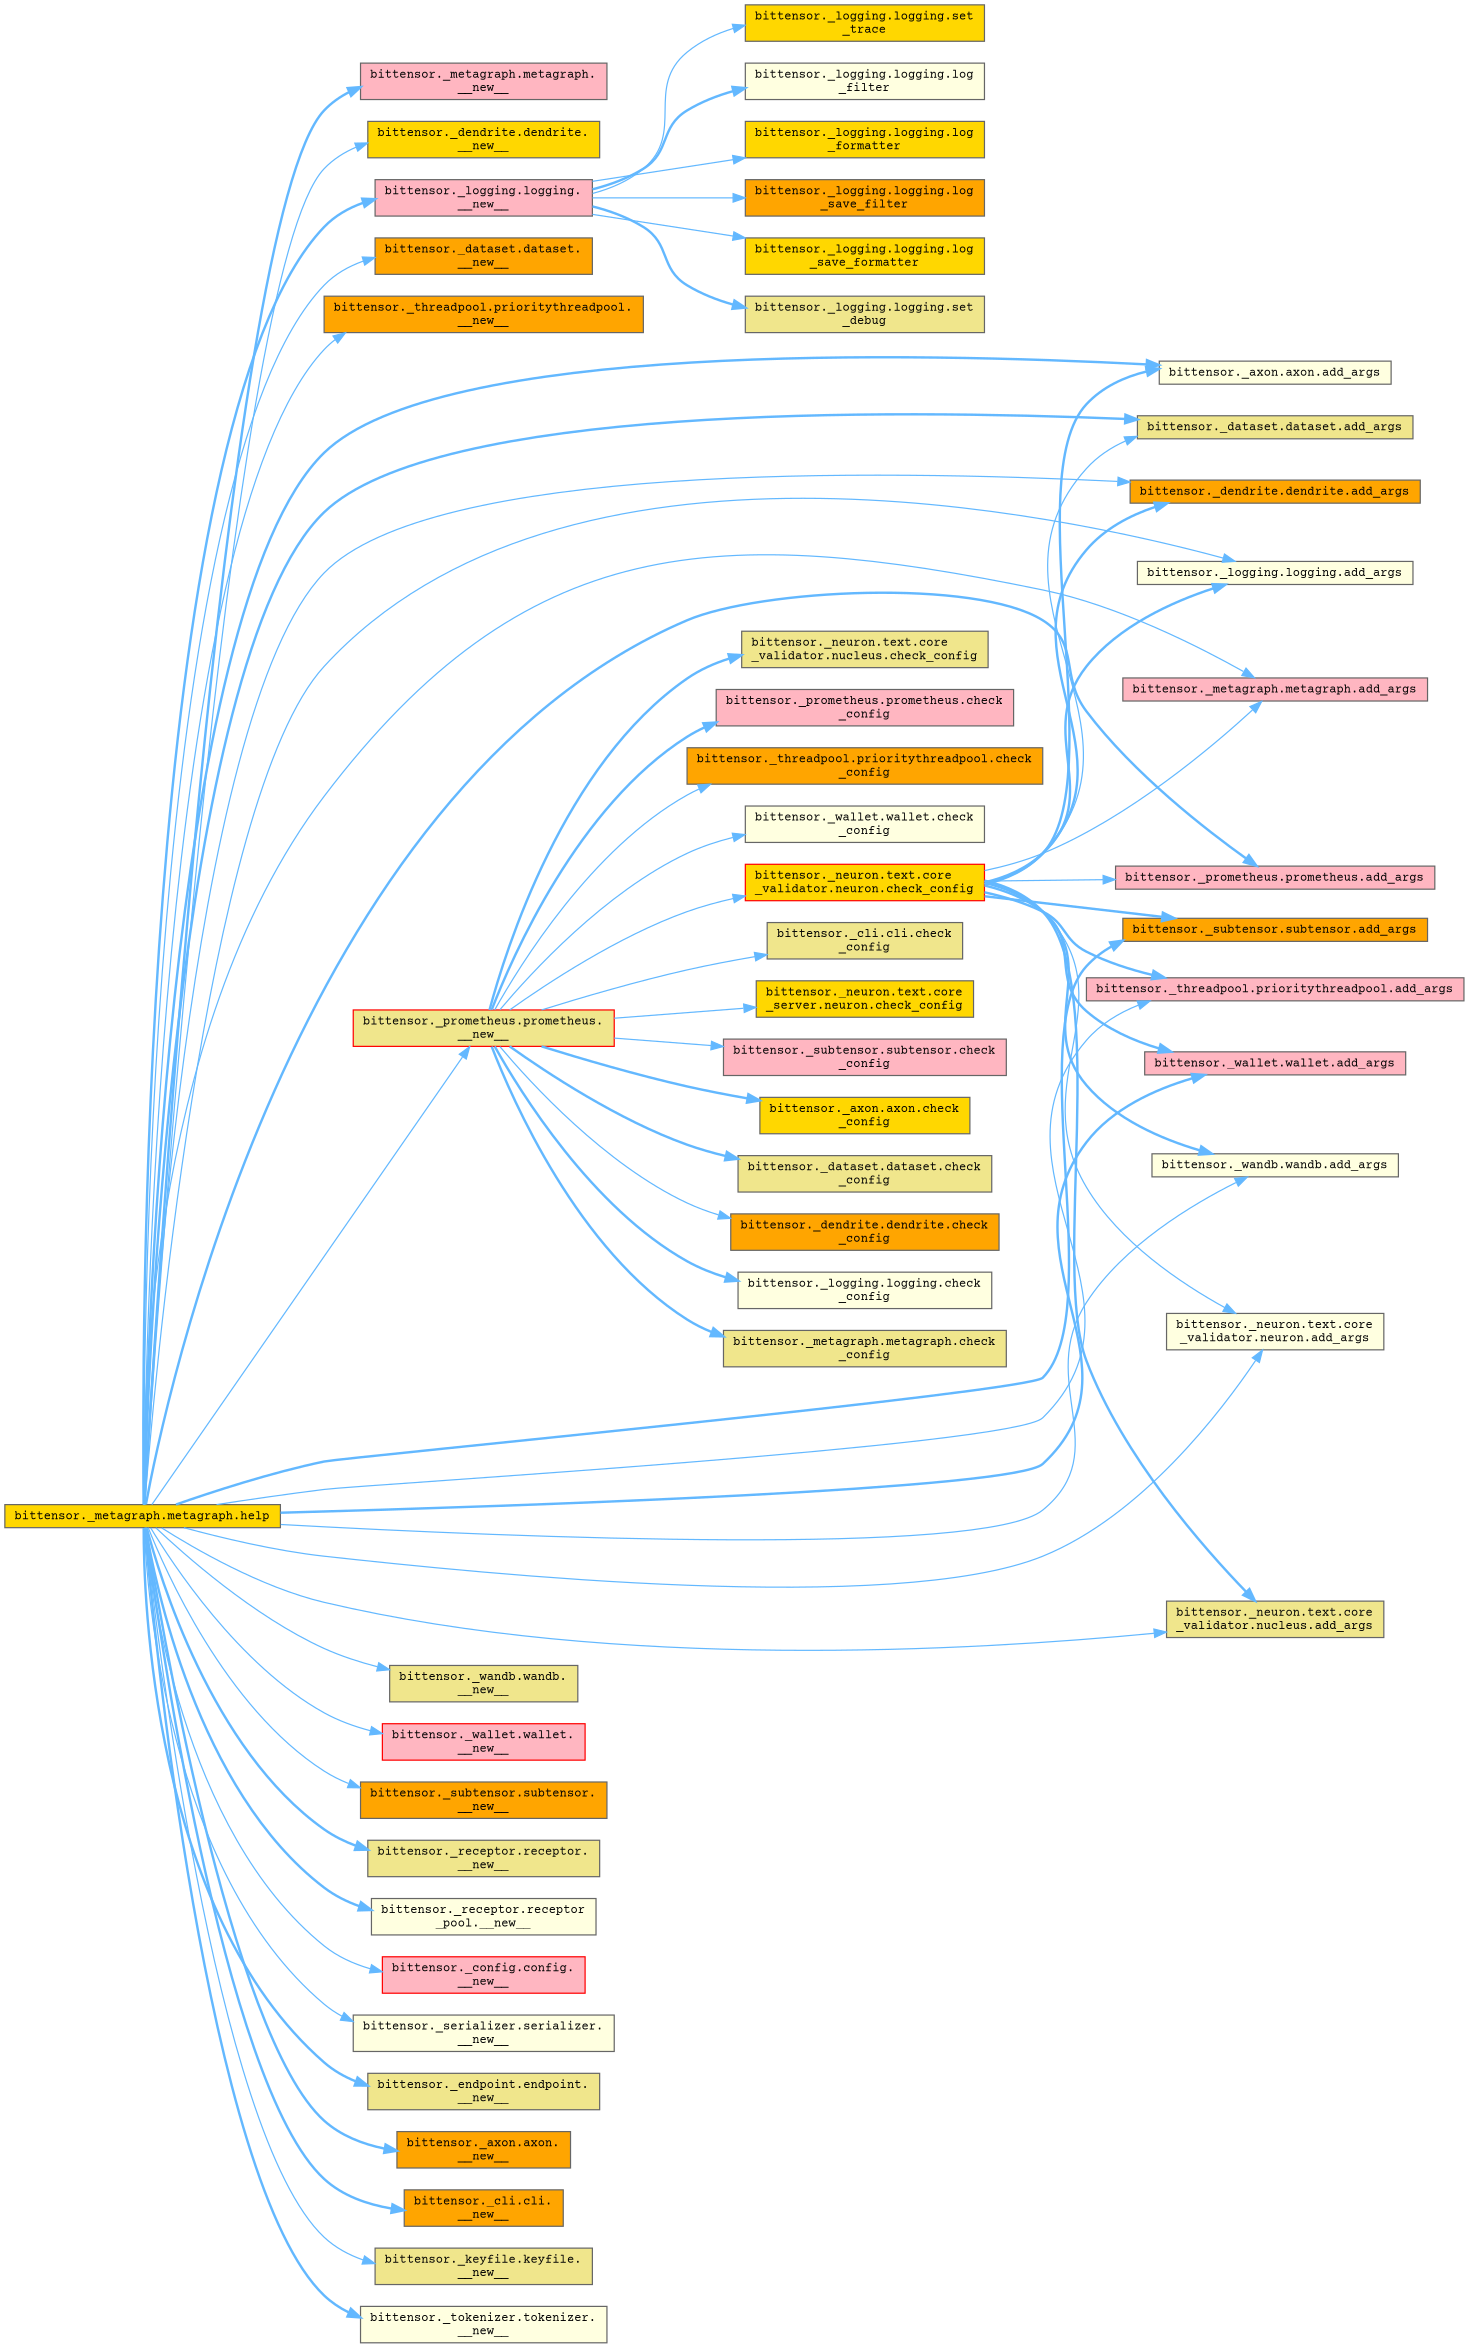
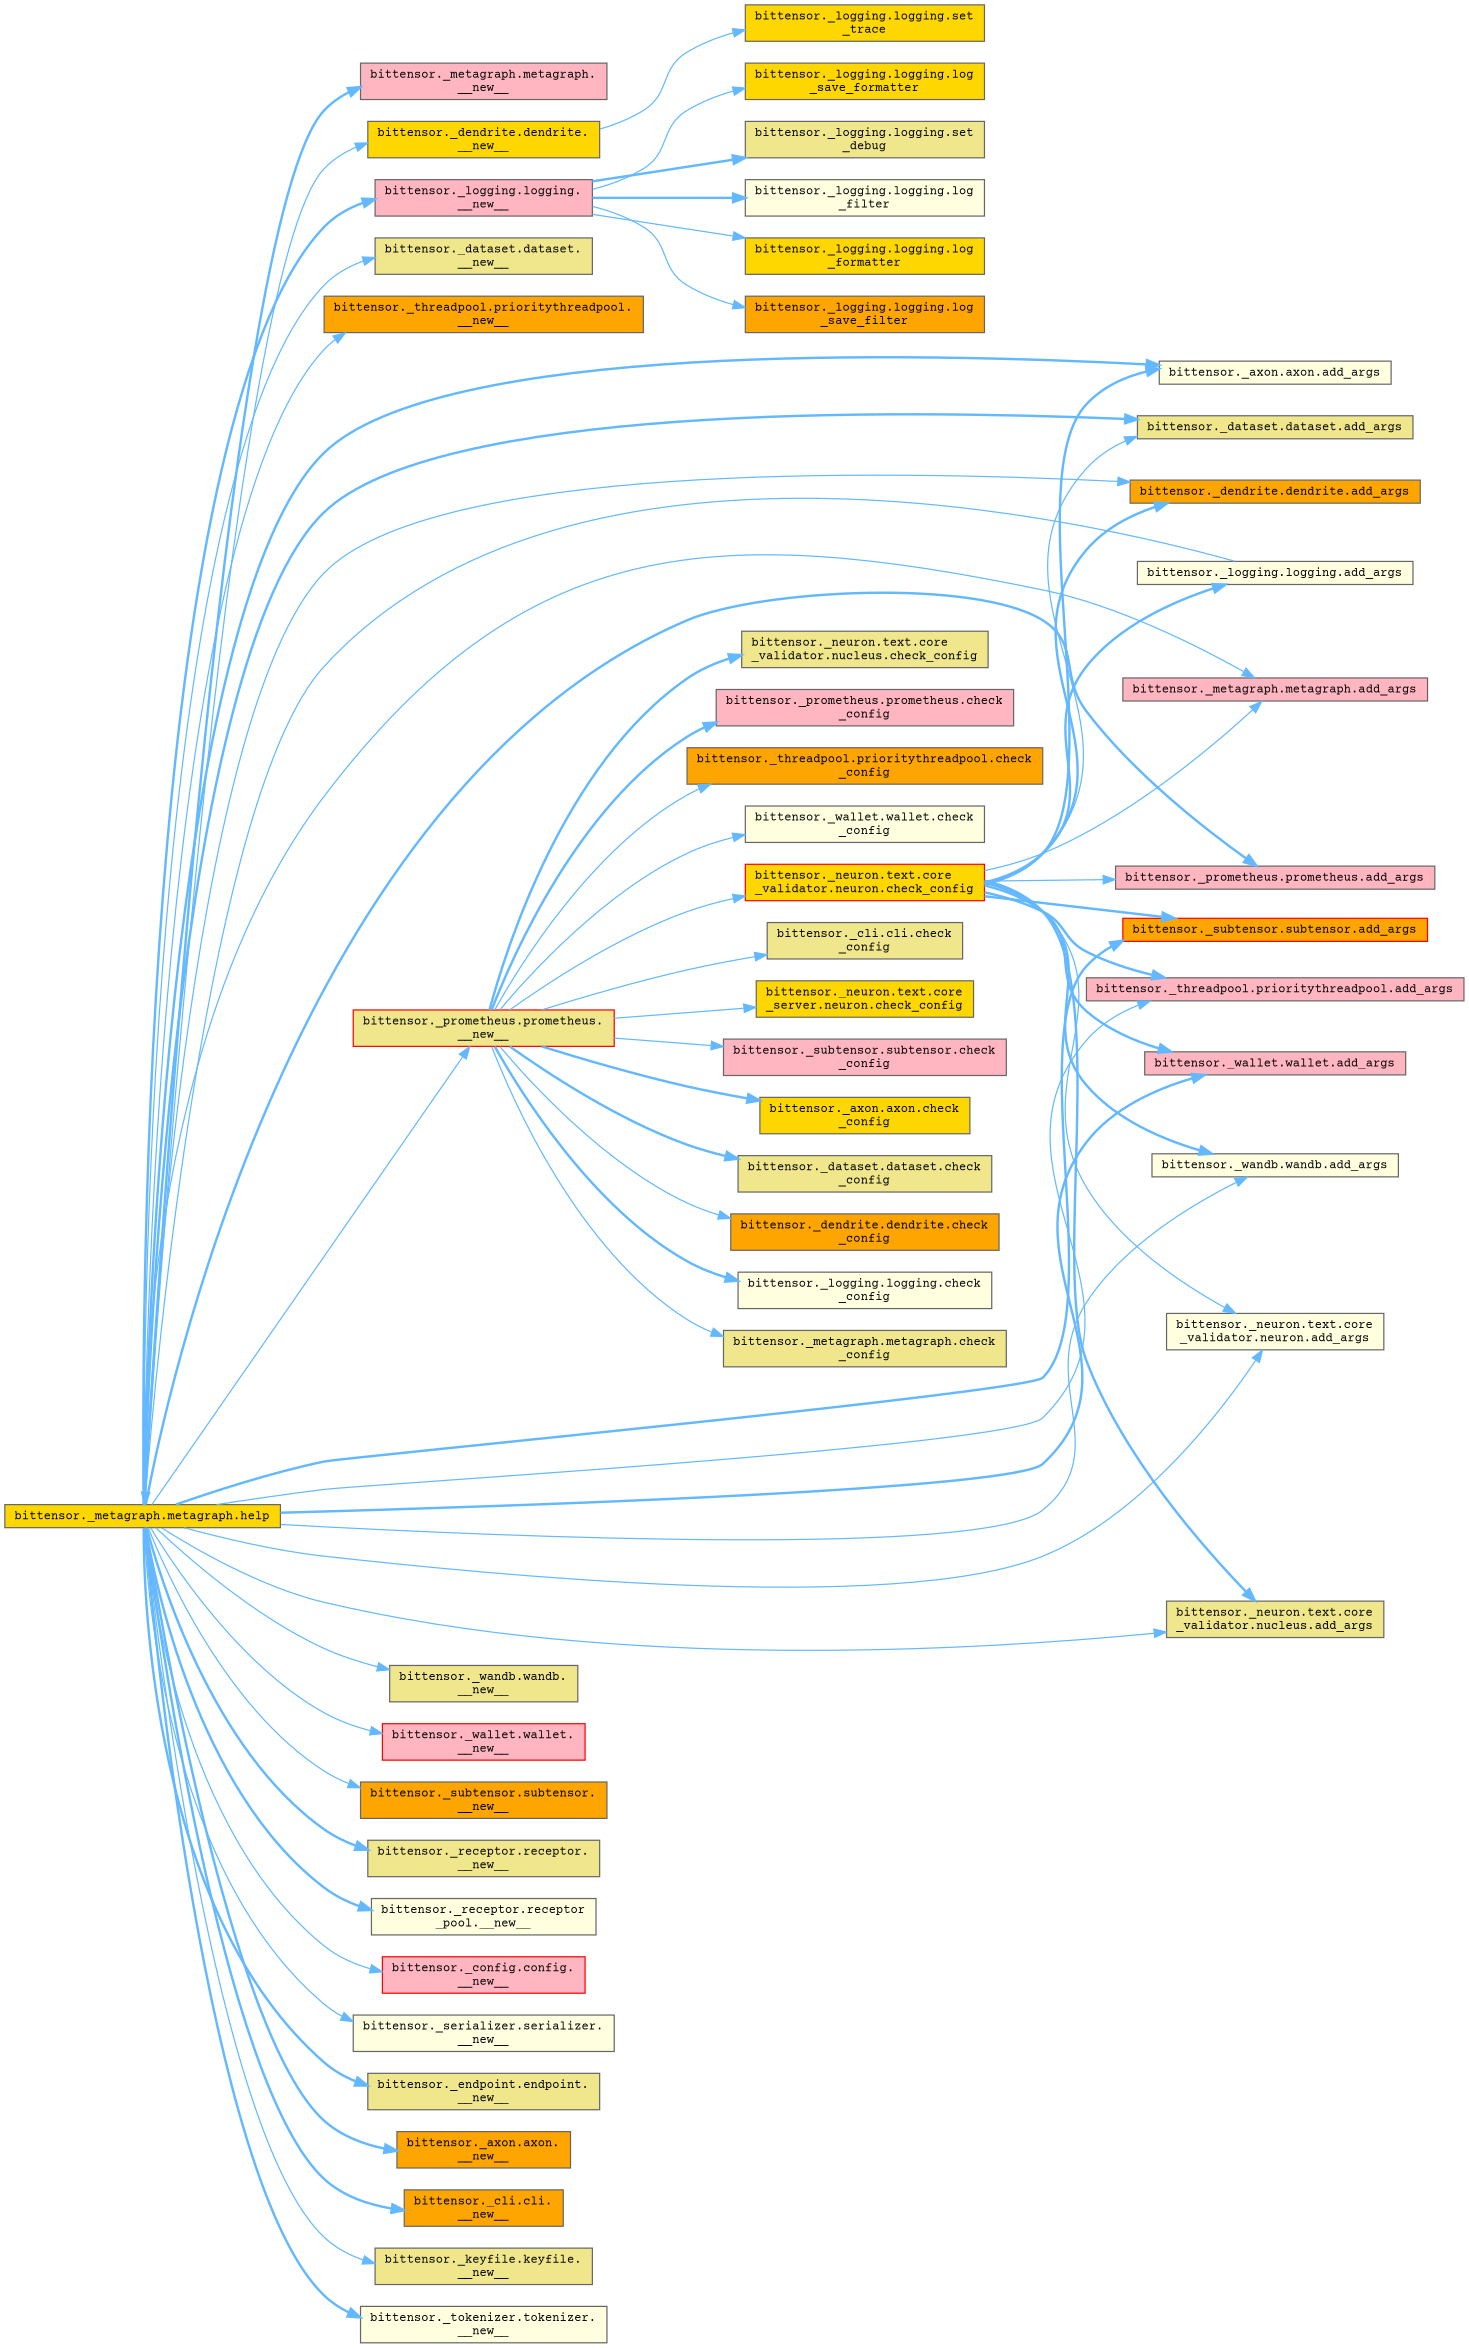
(665, 113) -> (666, 80)
(484, 256) -> (484, 256)
(356, 640) -> (366, 633)
(1275, 930) -> (1275, 930)
(578, 1209) -> (578, 1209)
